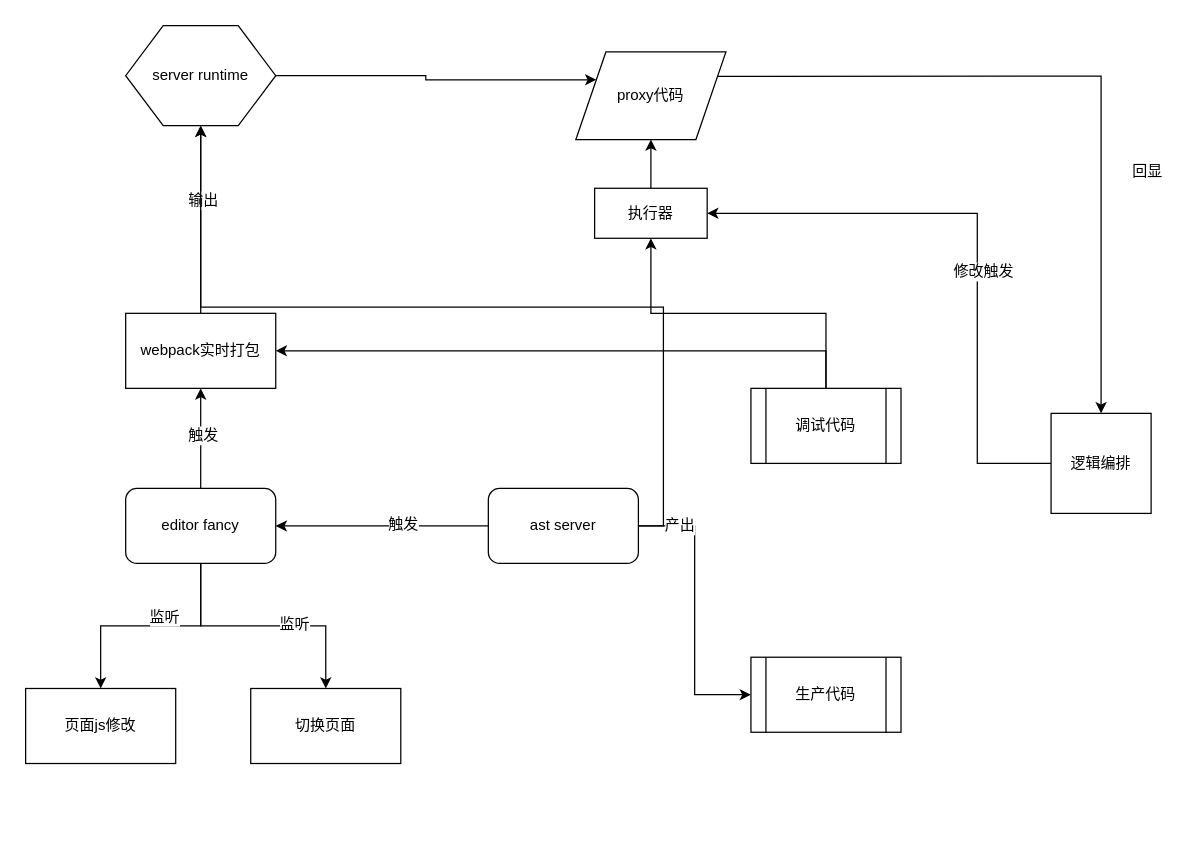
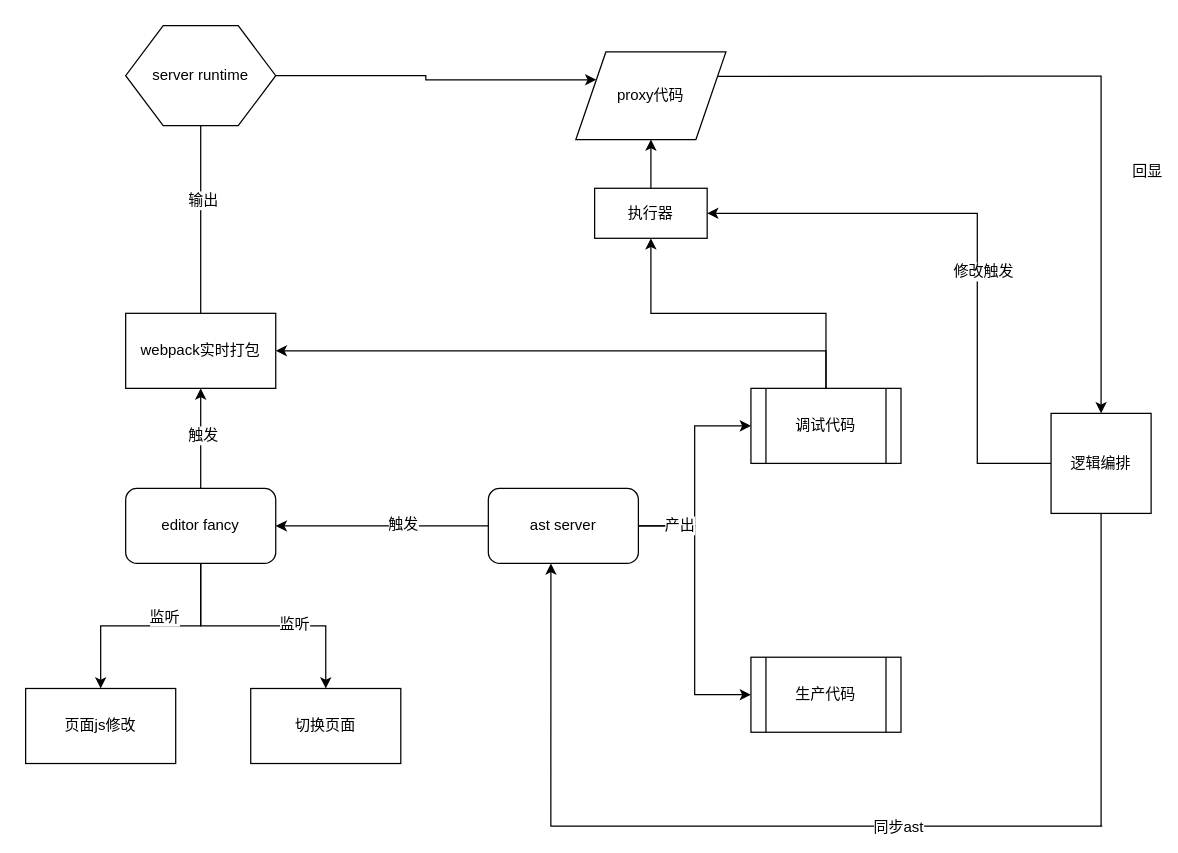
(540, 307) -> (694, 448)
(201, 309) -> (201, 129)
none -> (856, 826)
